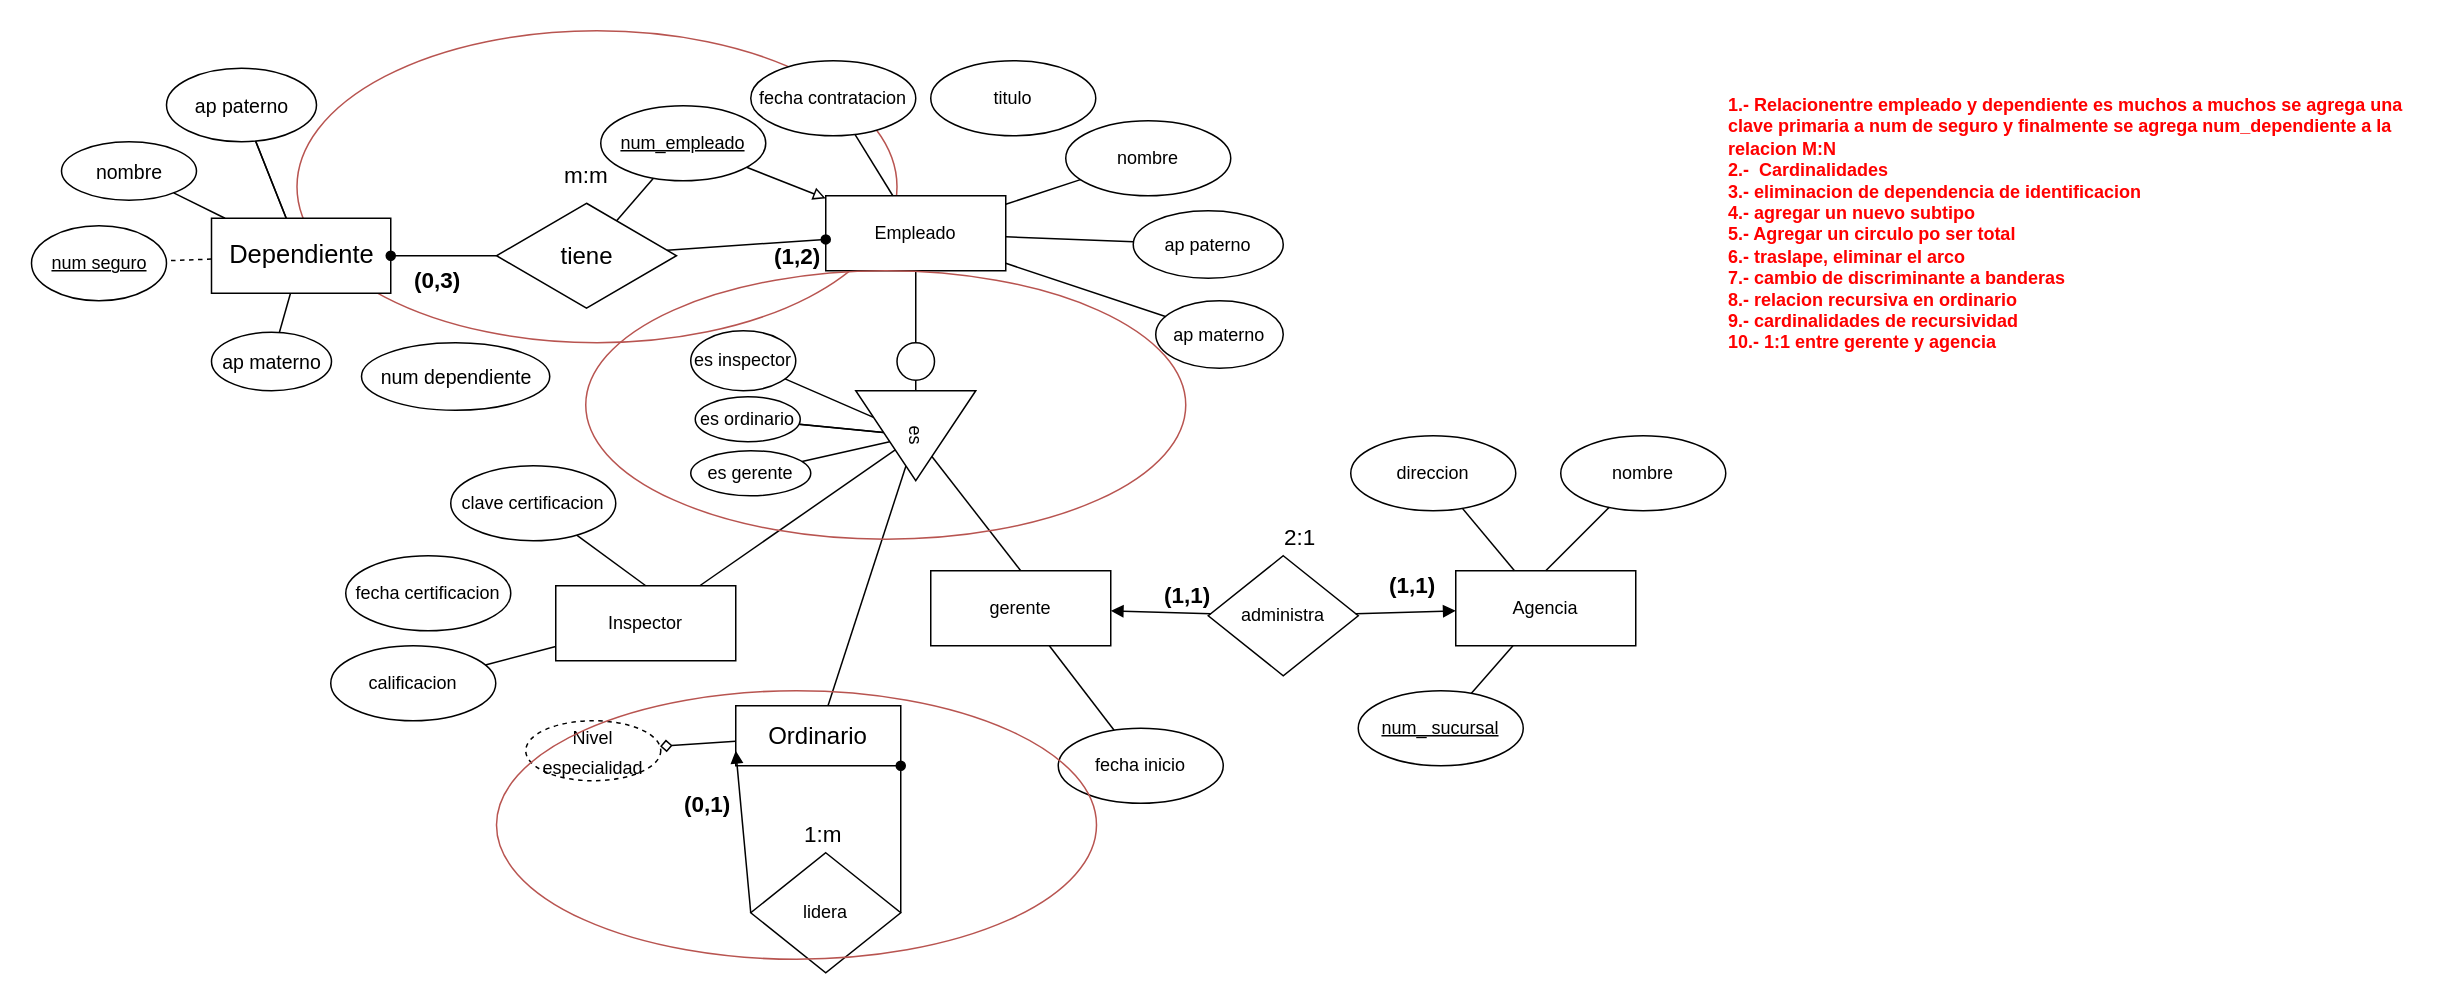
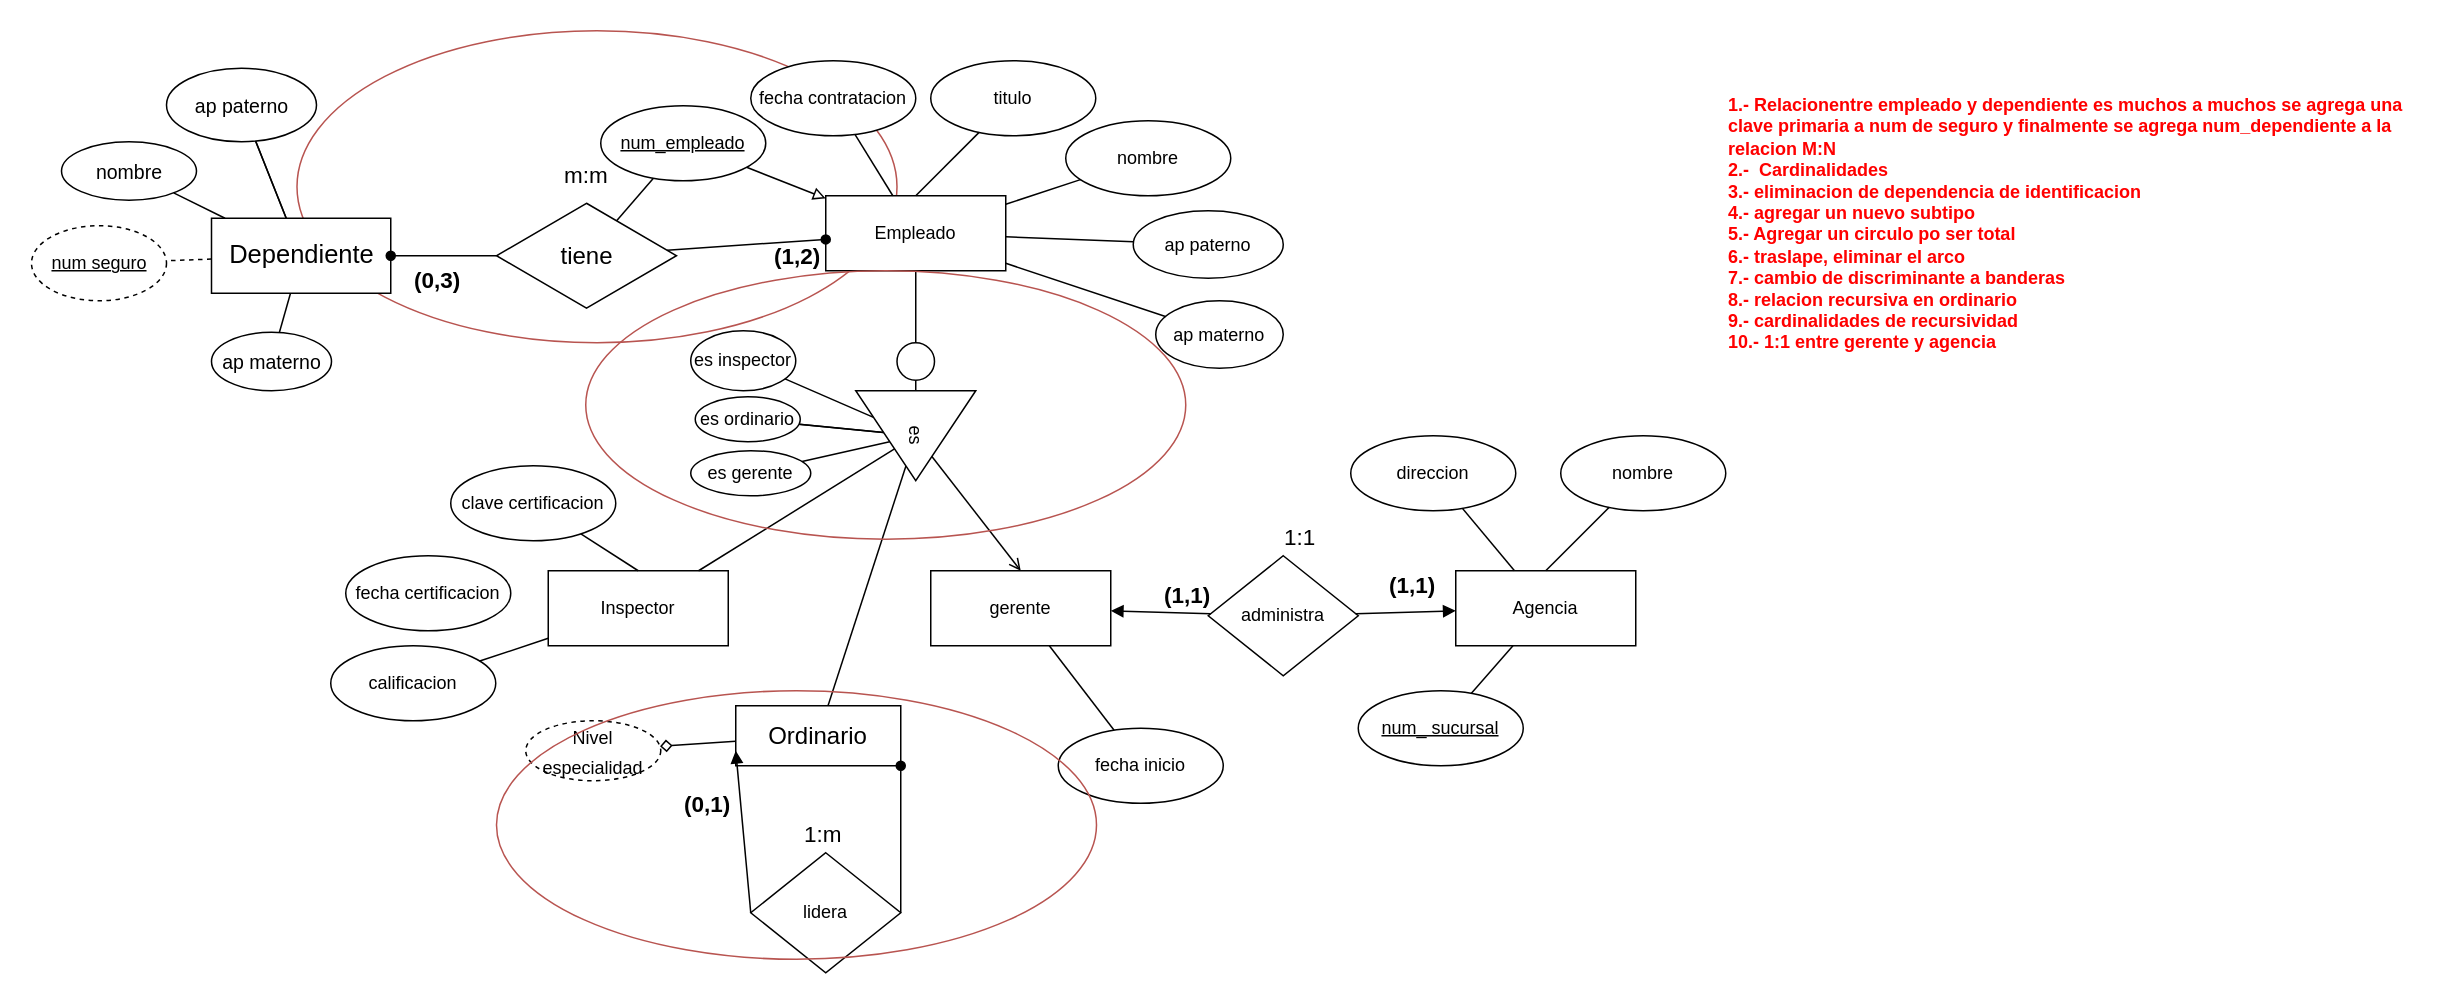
none -> (948, 164)
(99, 263) -> (99, 263)
(456, 377) -> none
(1300, 537) -> (1300, 537)
(1017, 566) -> (1016, 565)
(646, 623) -> (638, 608)
